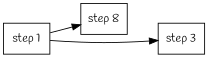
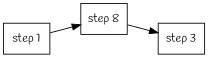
(100, 43) -> (139, 28)
